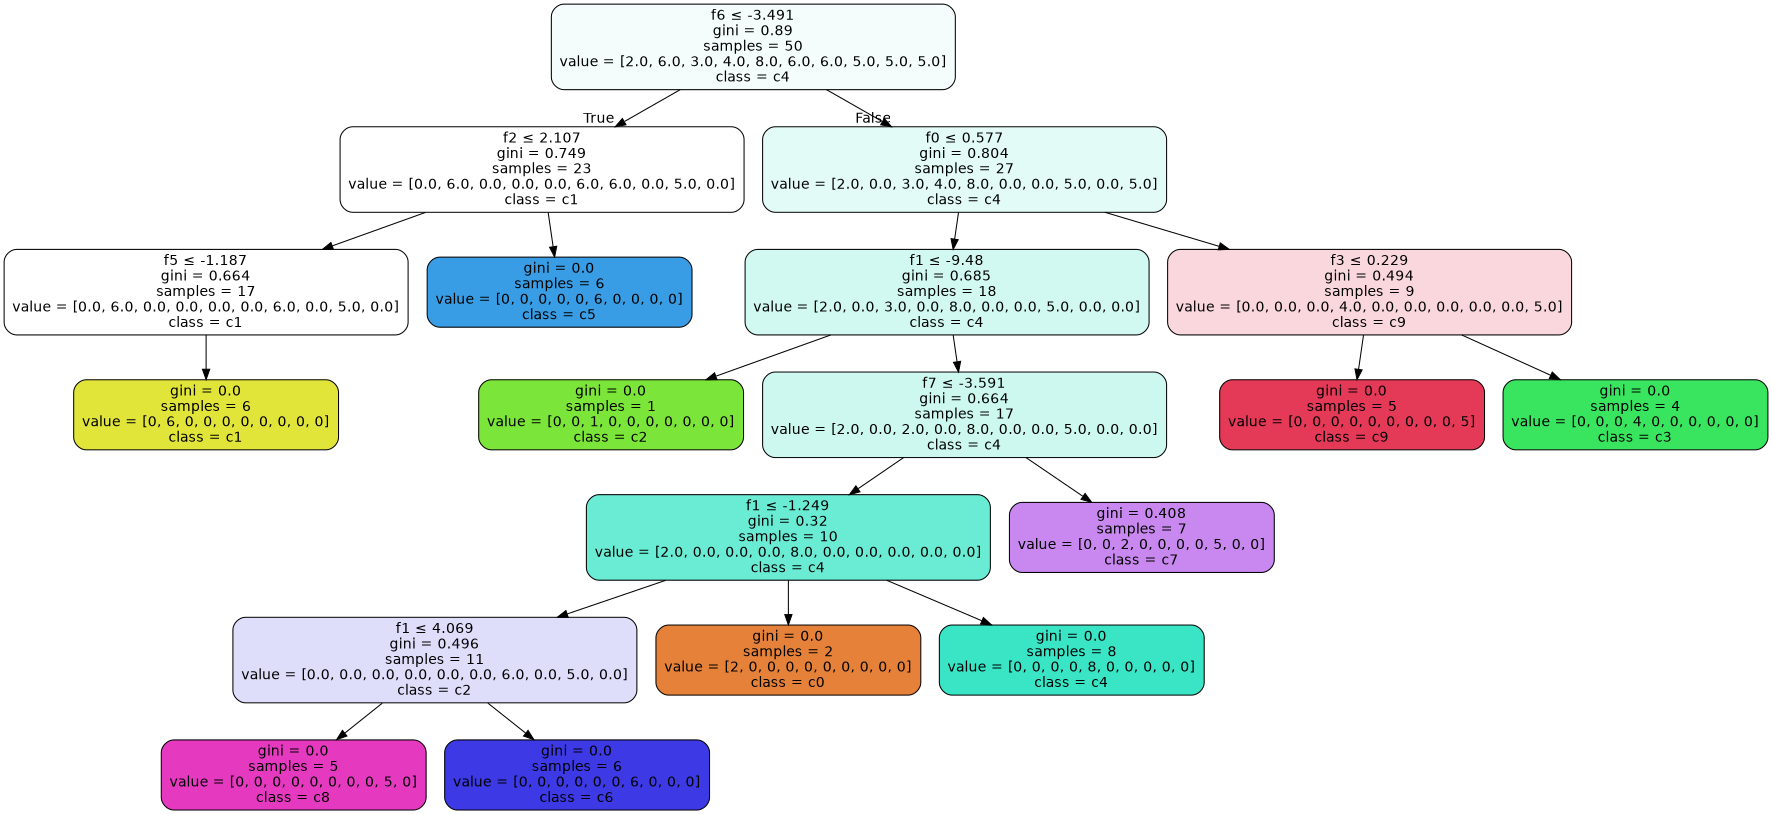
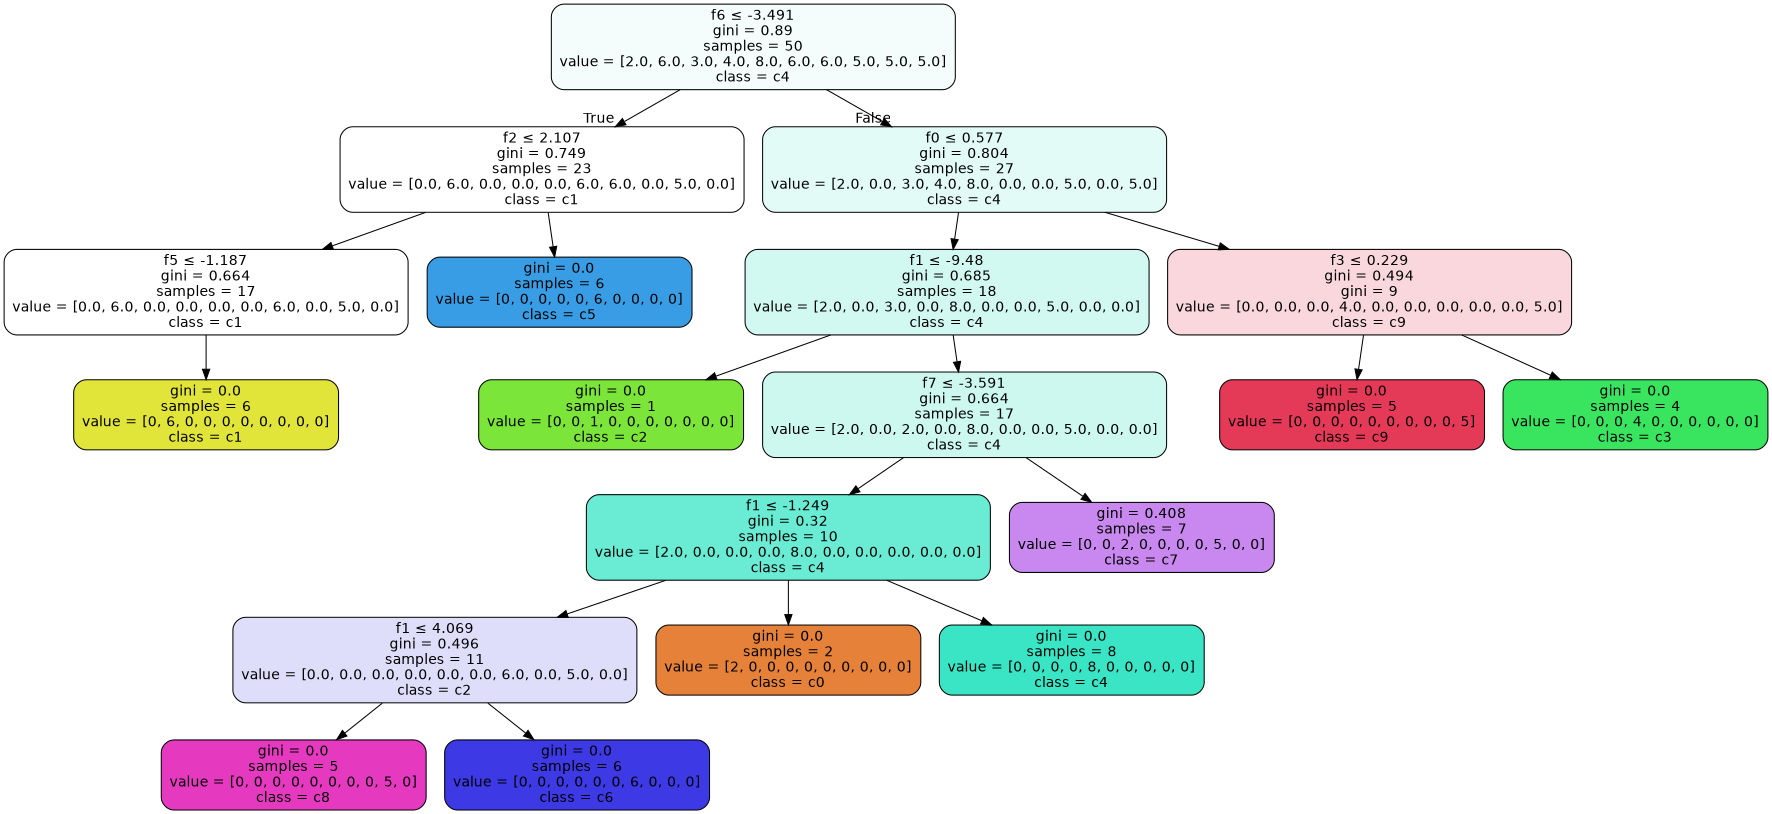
(1370, 292) -> (1370, 292)
